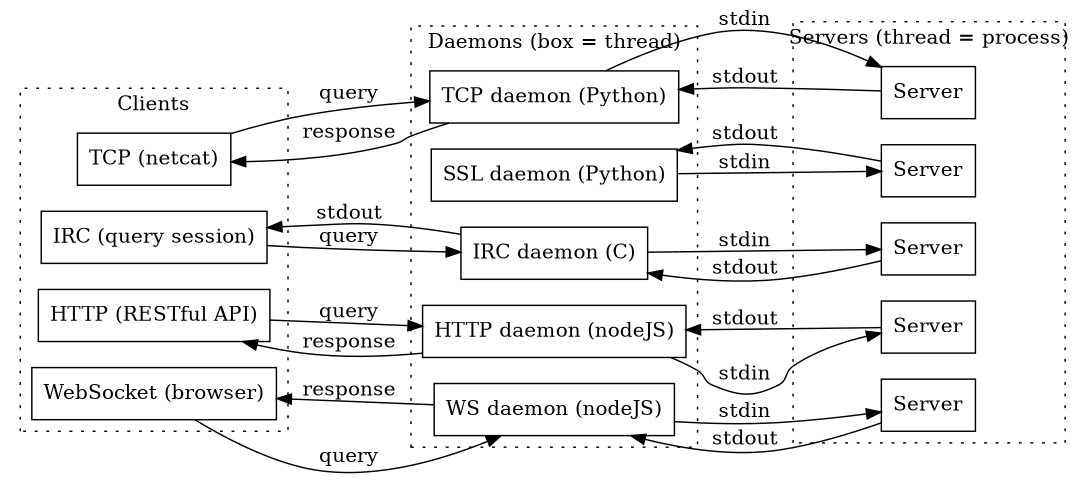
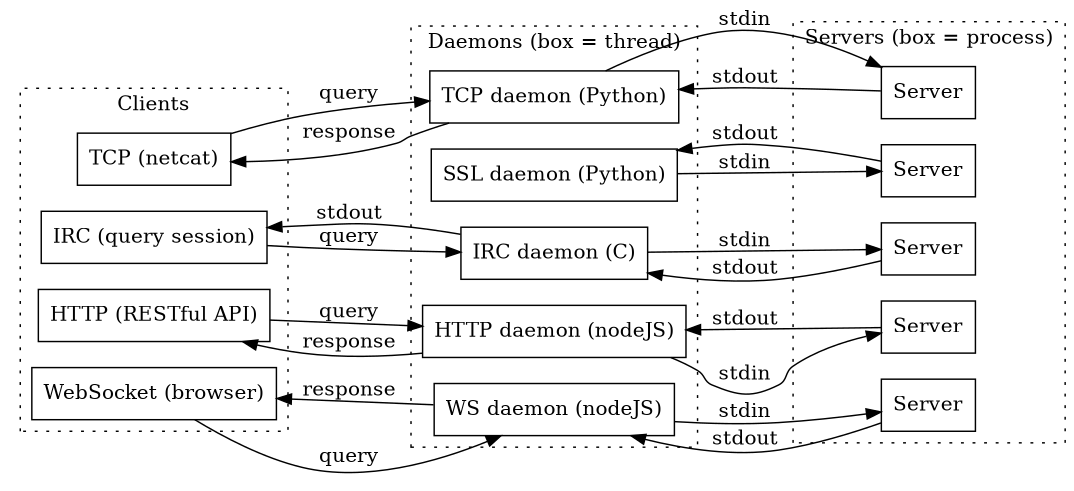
(929, 38) -> (929, 38)
